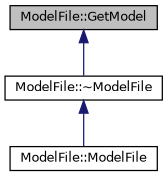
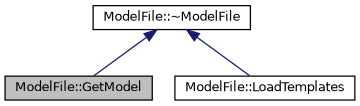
(84, 59) -> (120, 56)
(84, 159) -> (265, 88)
